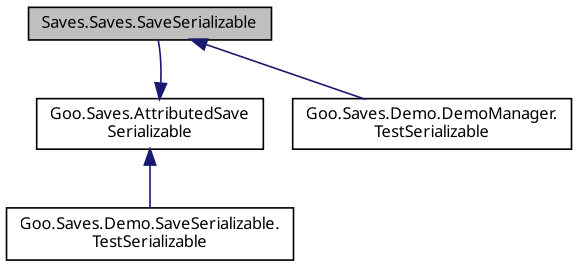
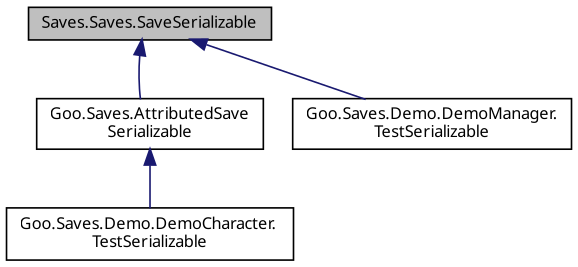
(161, 61) -> (139, 77)
(150, 234) -> (150, 234)
